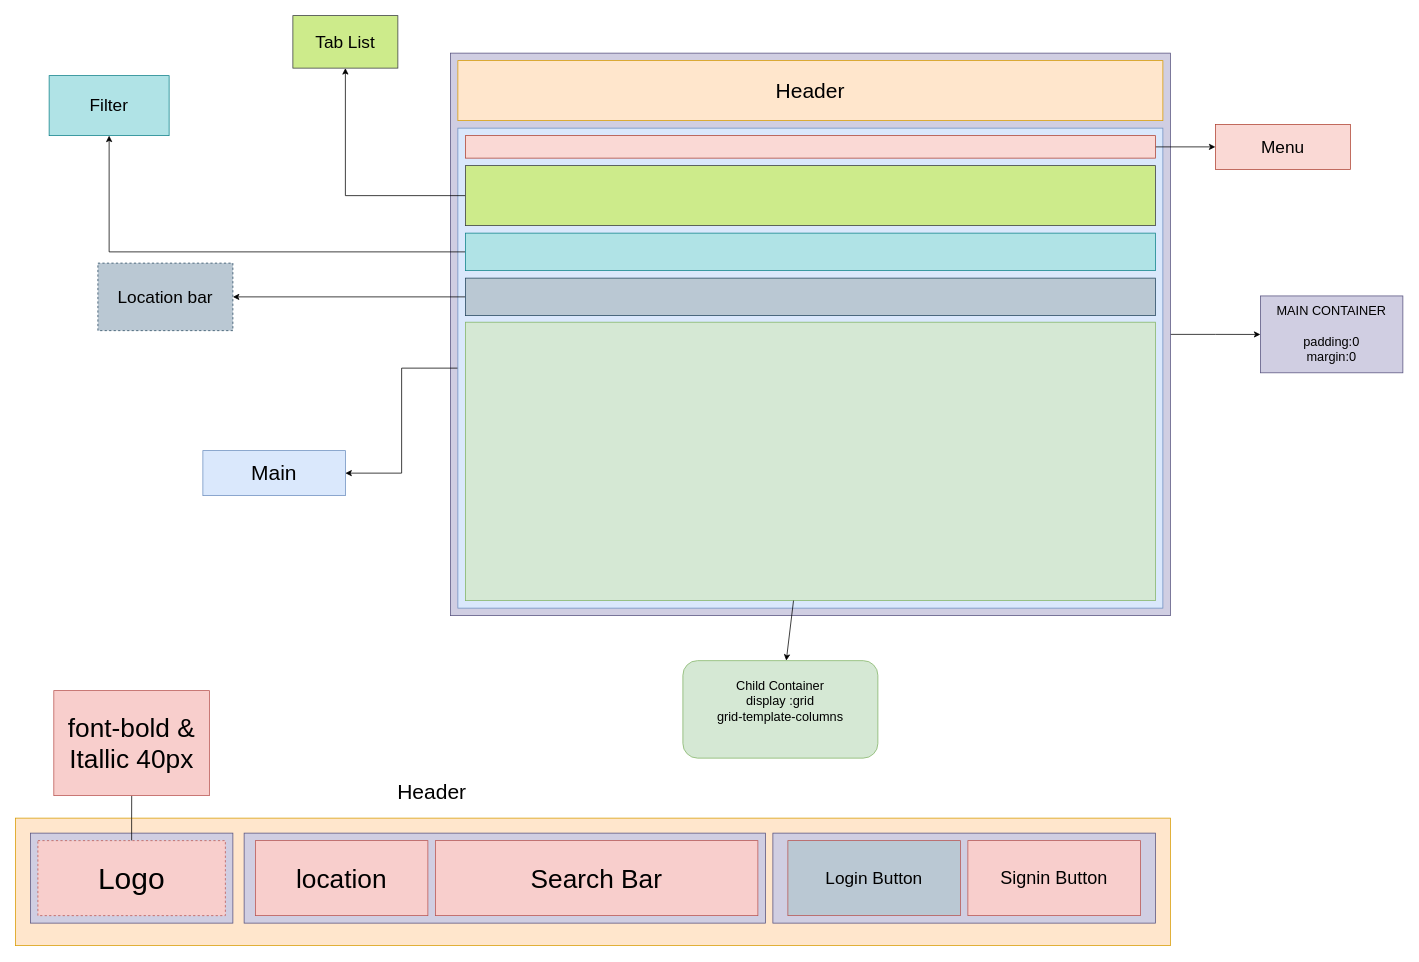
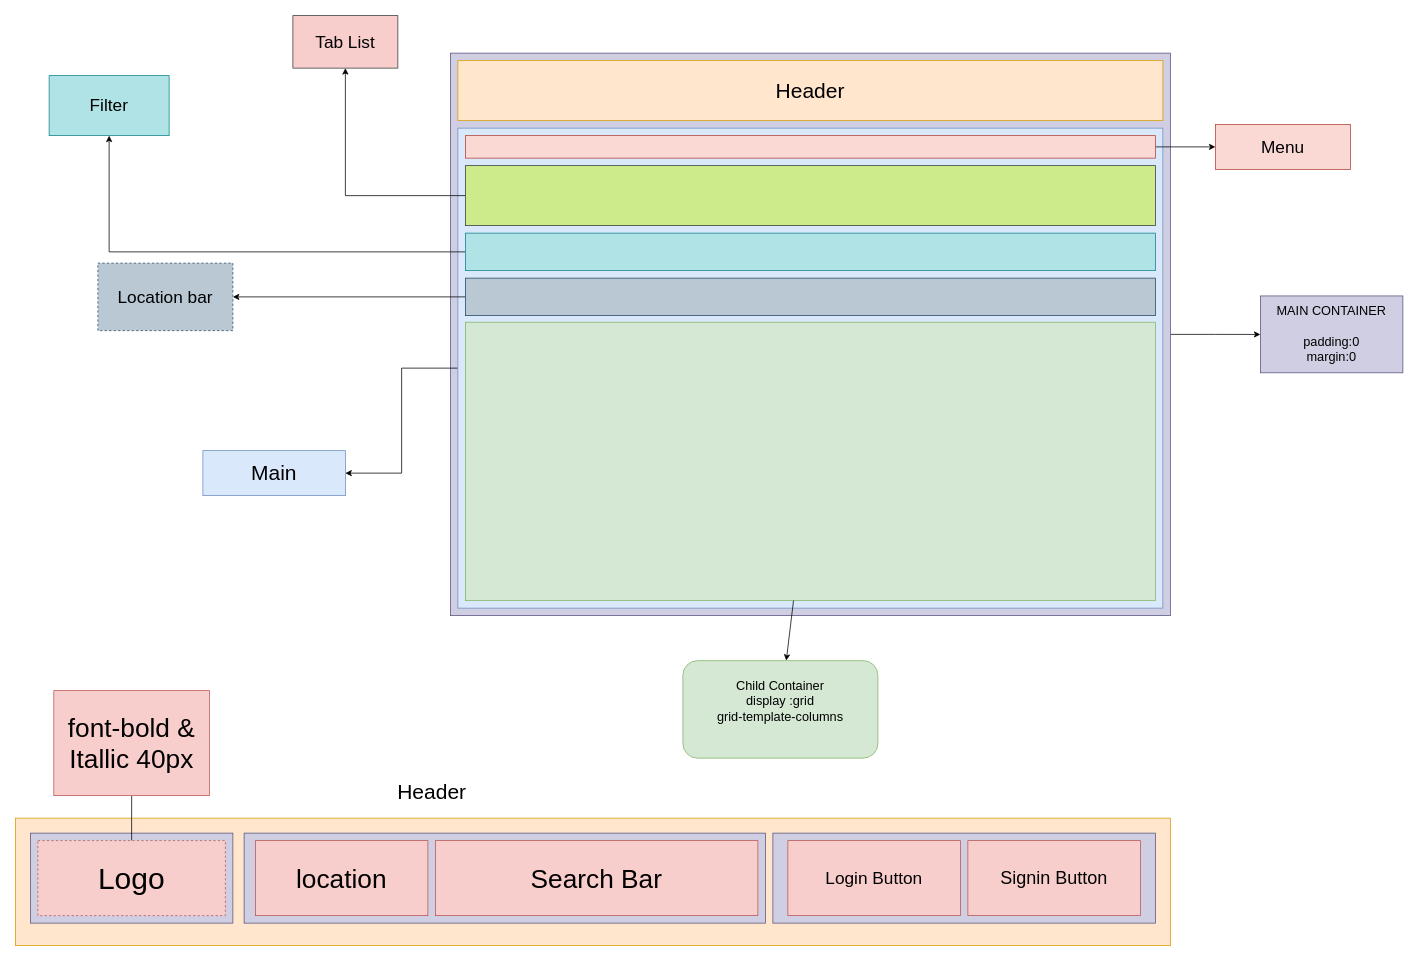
(345, 42) -> (345, 42)
(874, 878) -> (874, 878)
